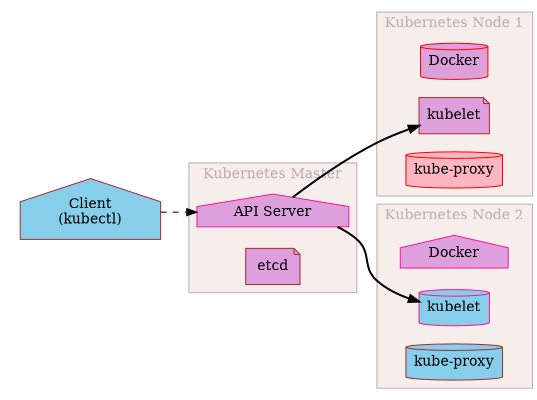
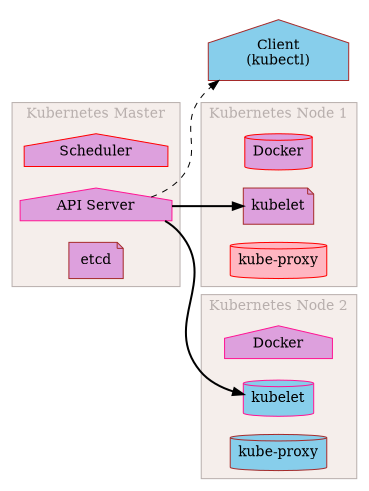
none -> (96, 152)
(175, 212) -> (192, 148)
